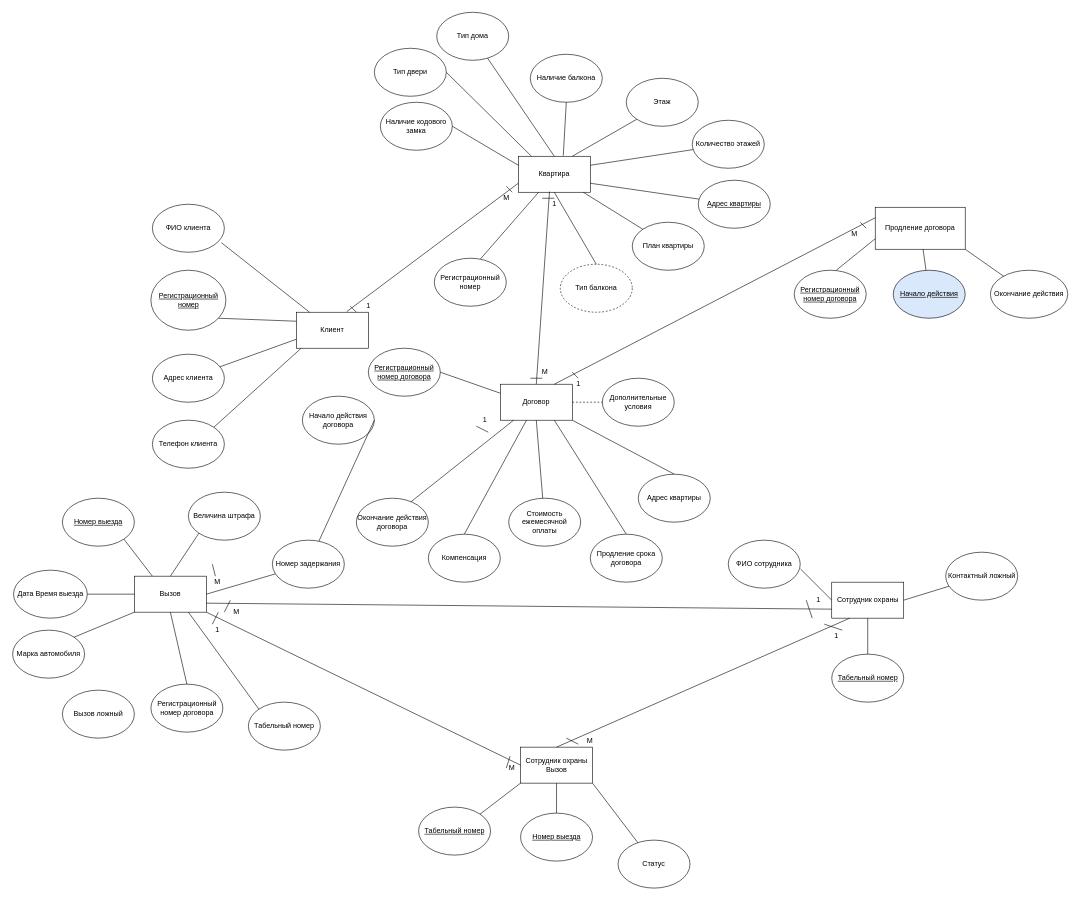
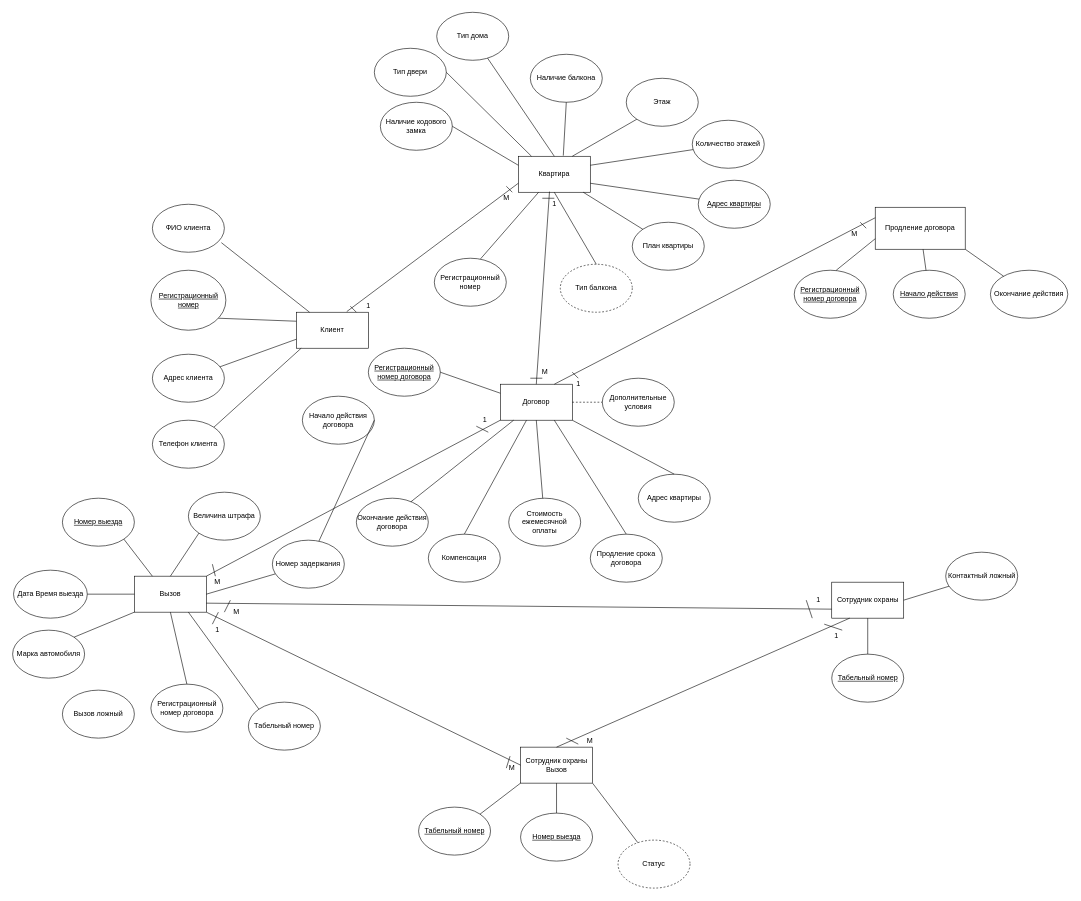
(929, 294) -> (929, 294)
none -> (353, 498)
(764, 564) -> none
(816, 585) -> none
(654, 864) -> (654, 864)
